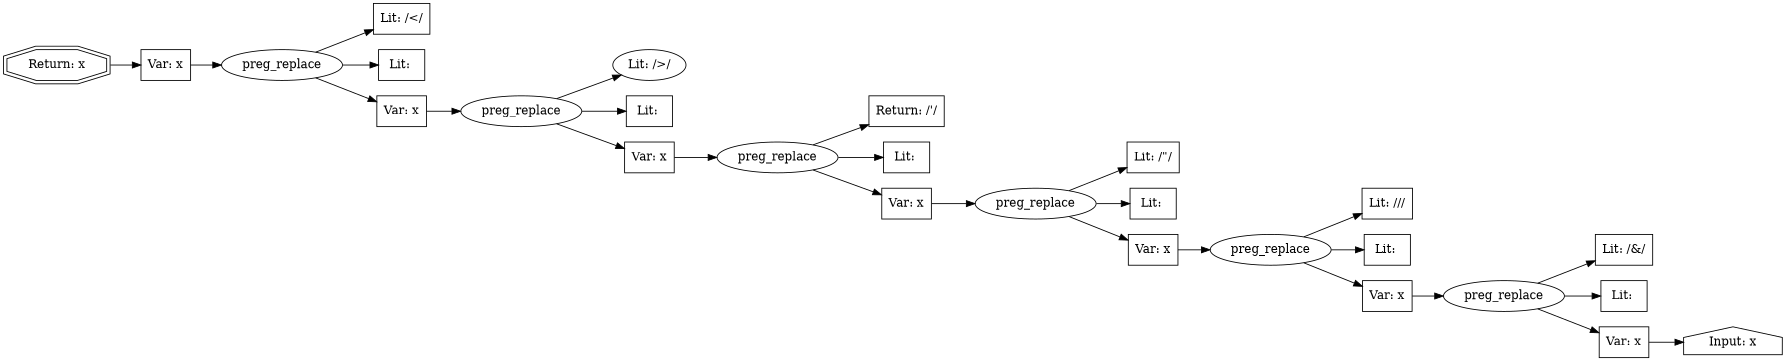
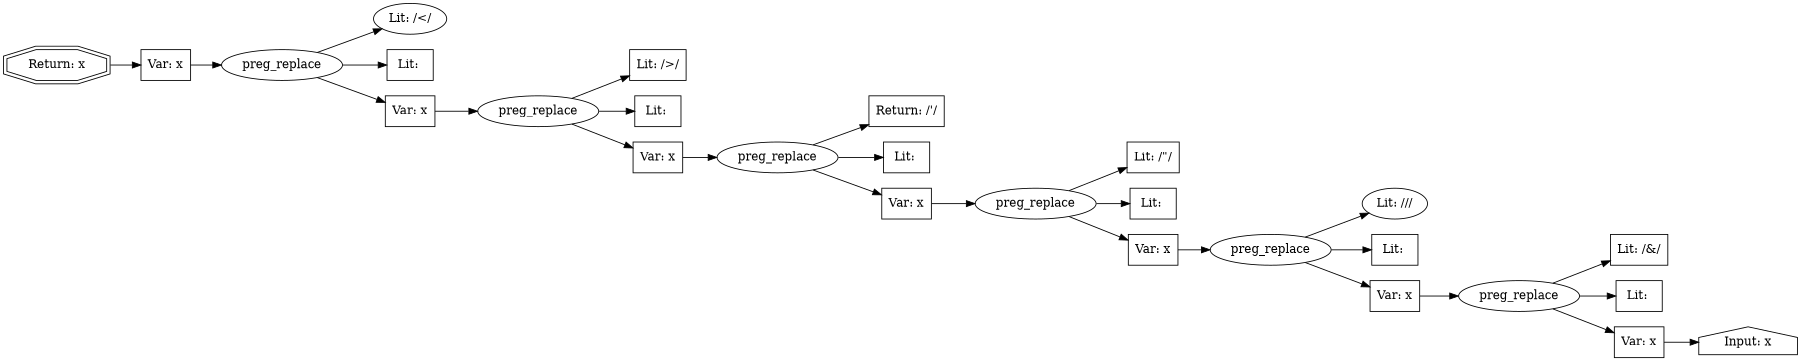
(402, 19) -> (410, 19)
(649, 65) -> (658, 65)
(1387, 204) -> (1395, 204)
